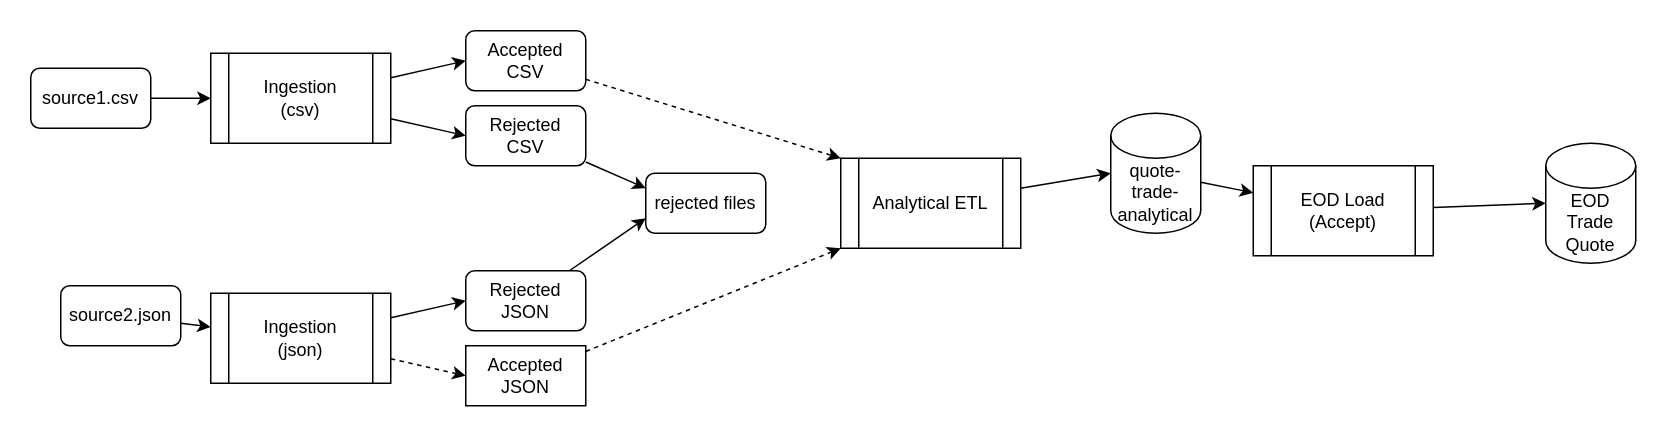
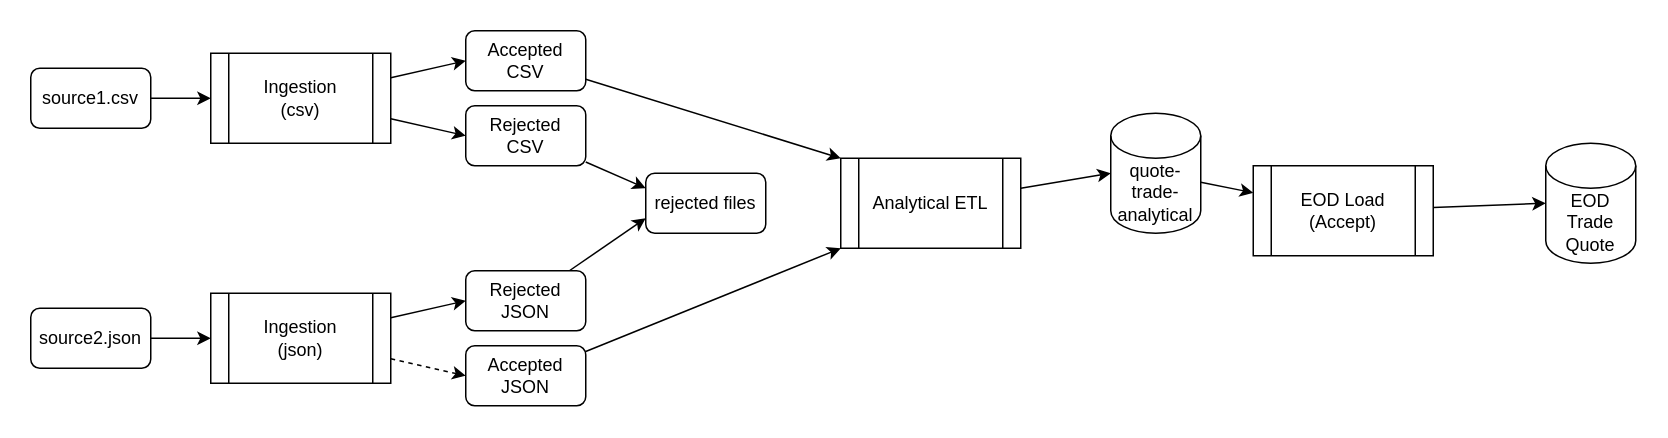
(707, 117) -> (707, 117)
(707, 302) -> (707, 302)
(121, 316) -> (91, 338)
(526, 376) -> (526, 376)
